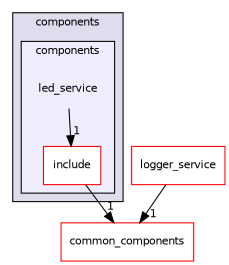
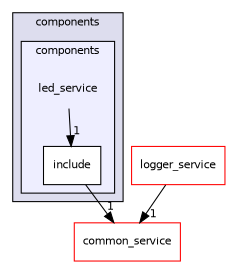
(72, 166) -> (72, 166)
(127, 242) -> (127, 242)
